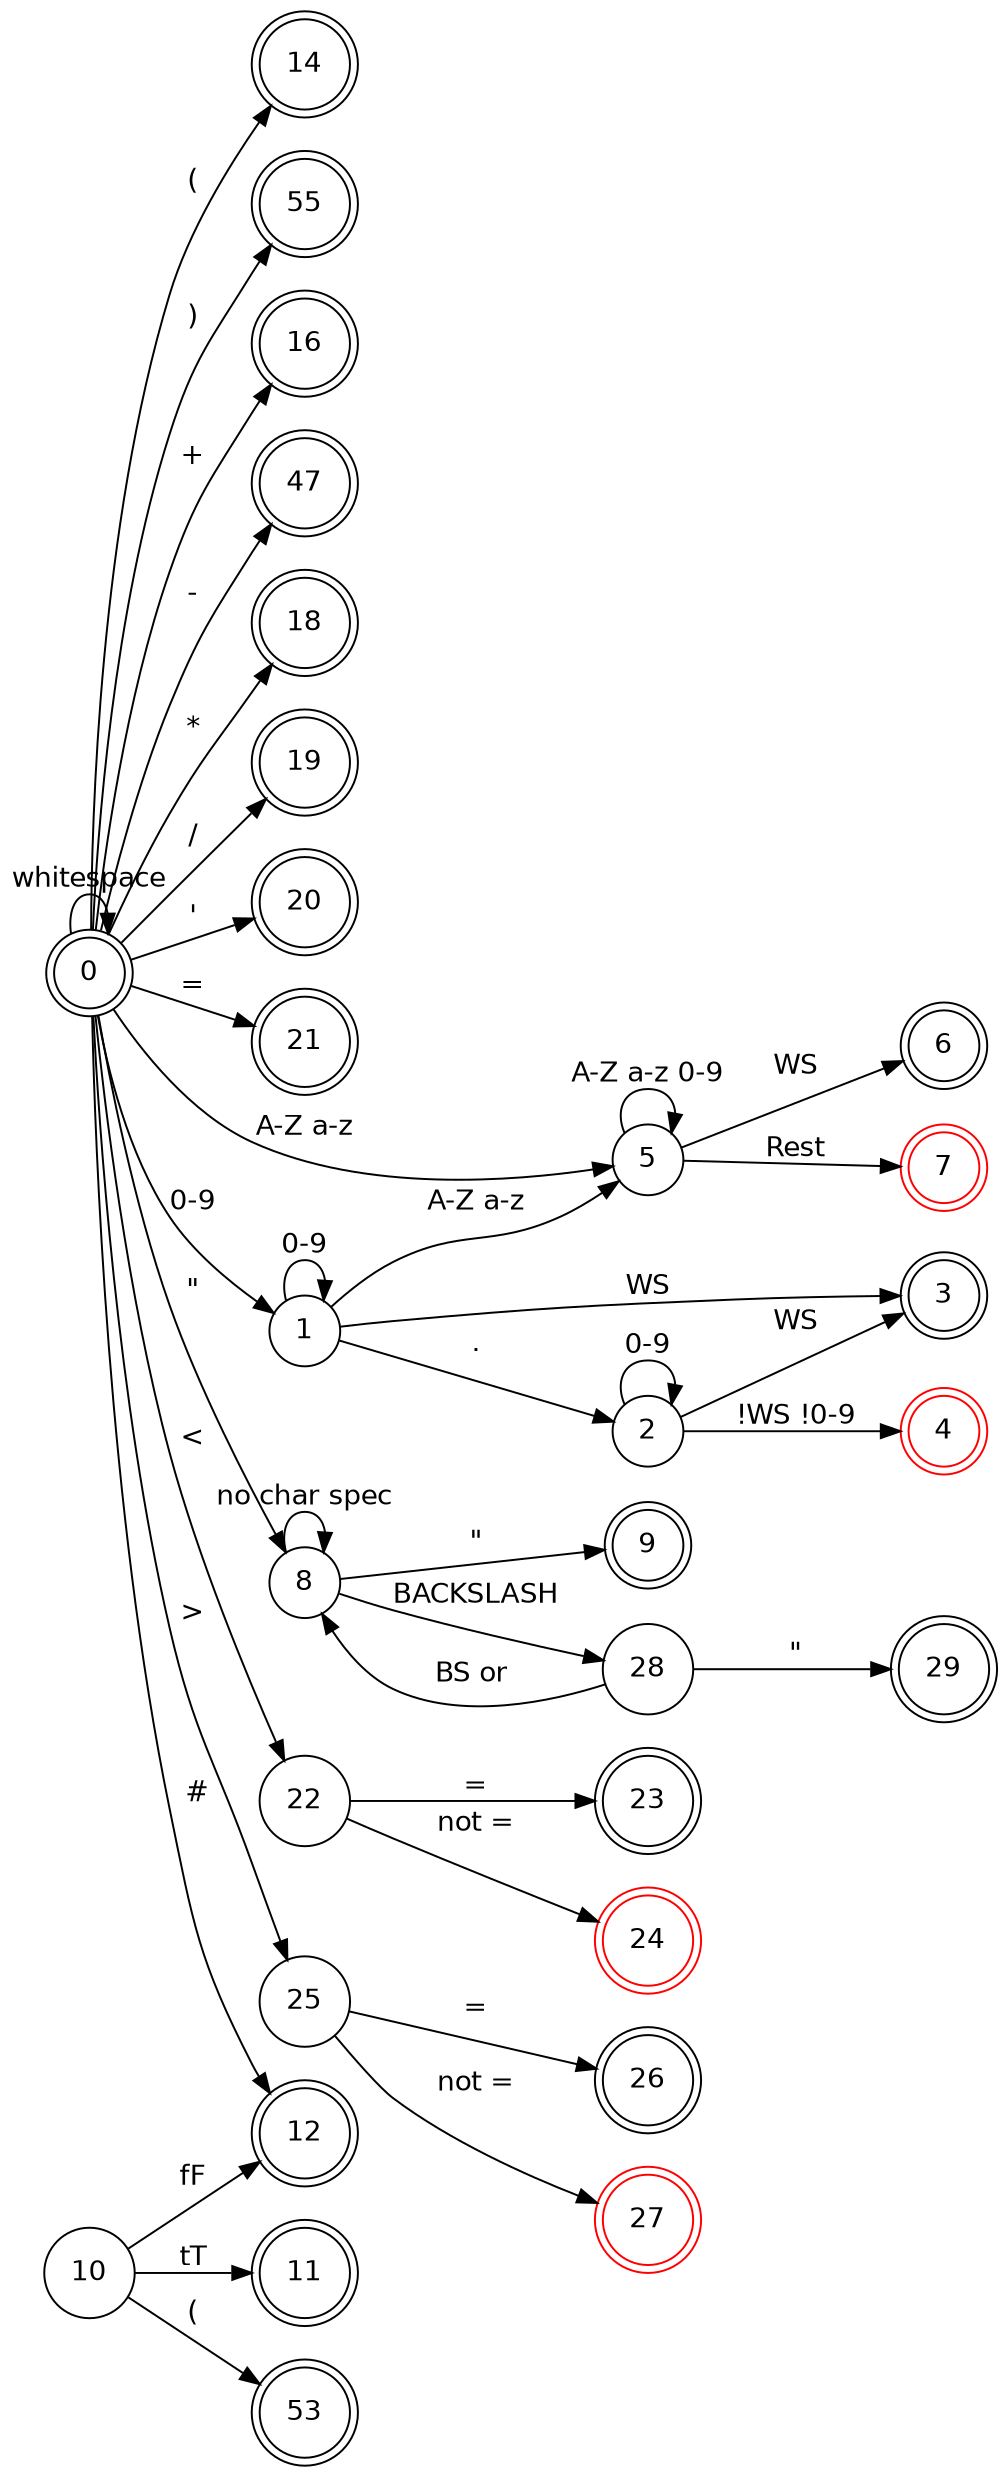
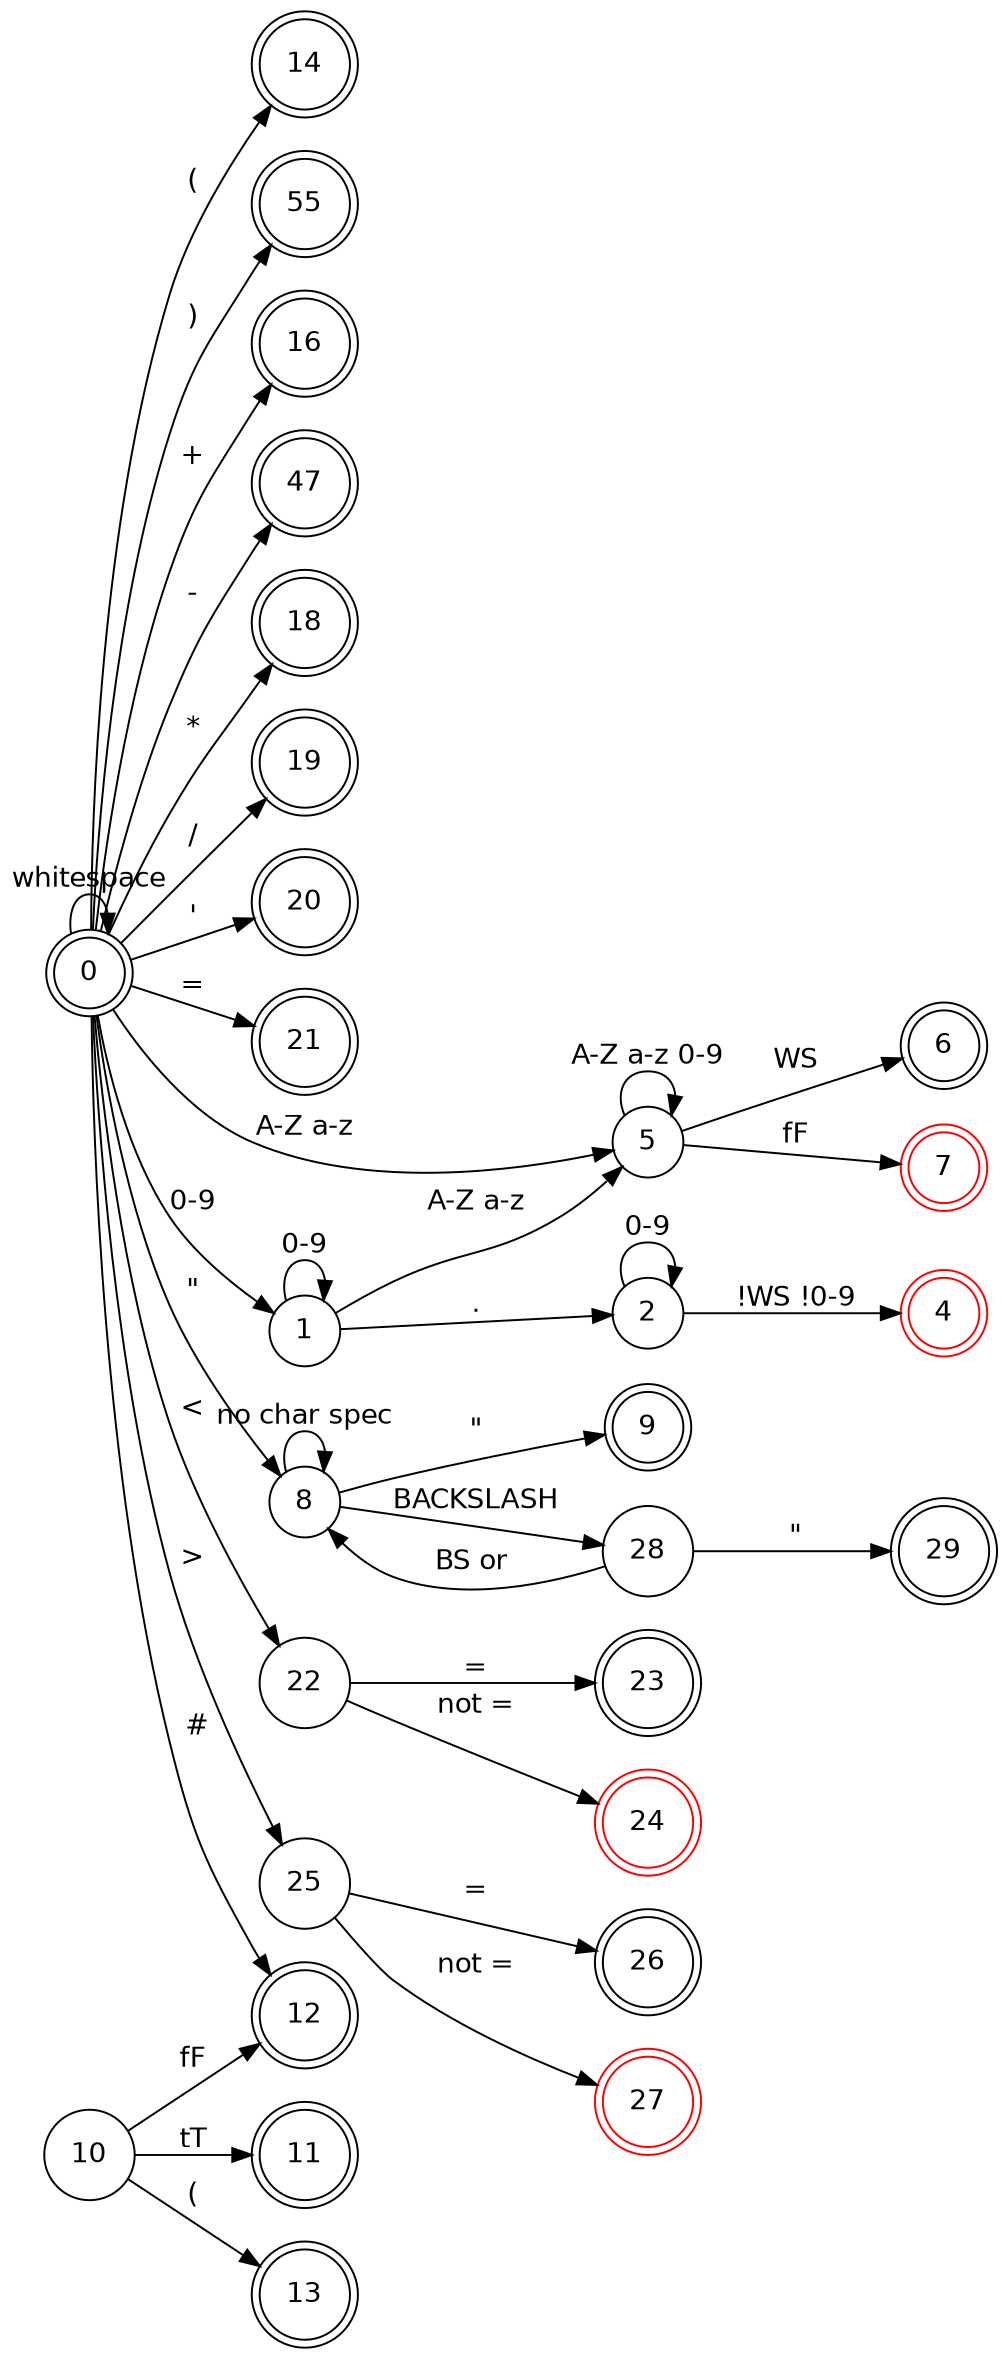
(796, 1149) -> (796, 1135)
(944, 1296) -> none
(305, 2413) -> (305, 2295)
